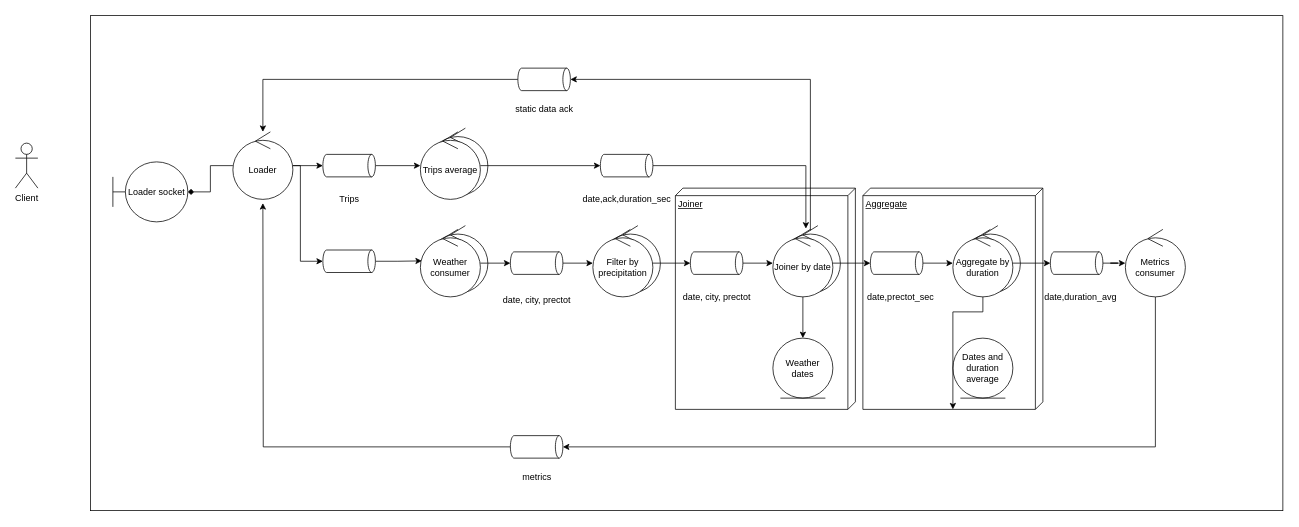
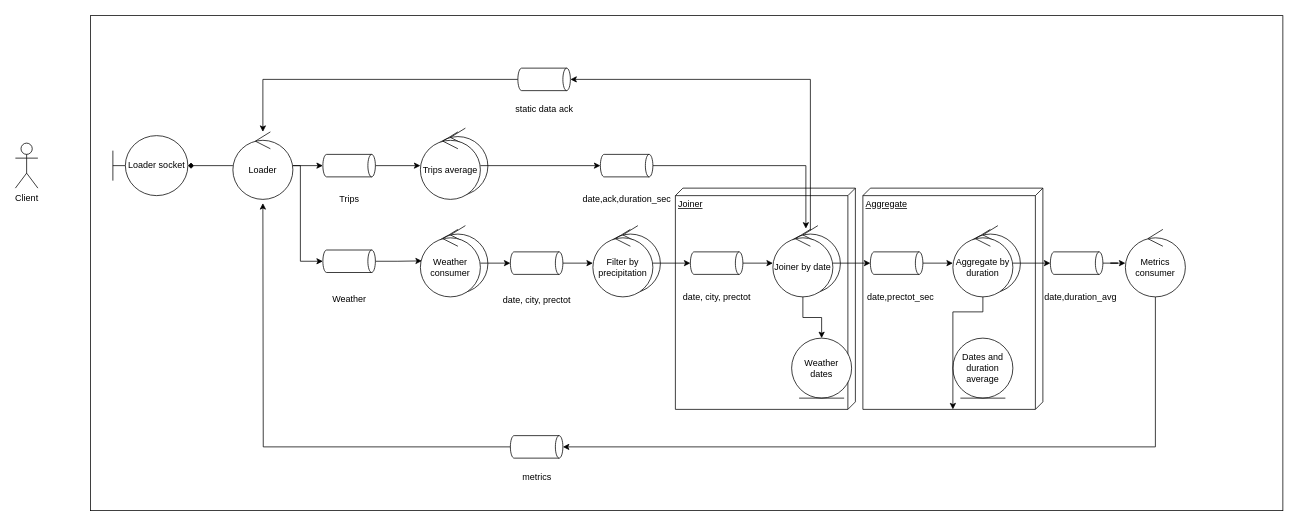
(150, 192) -> (150, 165)
none -> (349, 299)
(803, 368) -> (822, 368)
